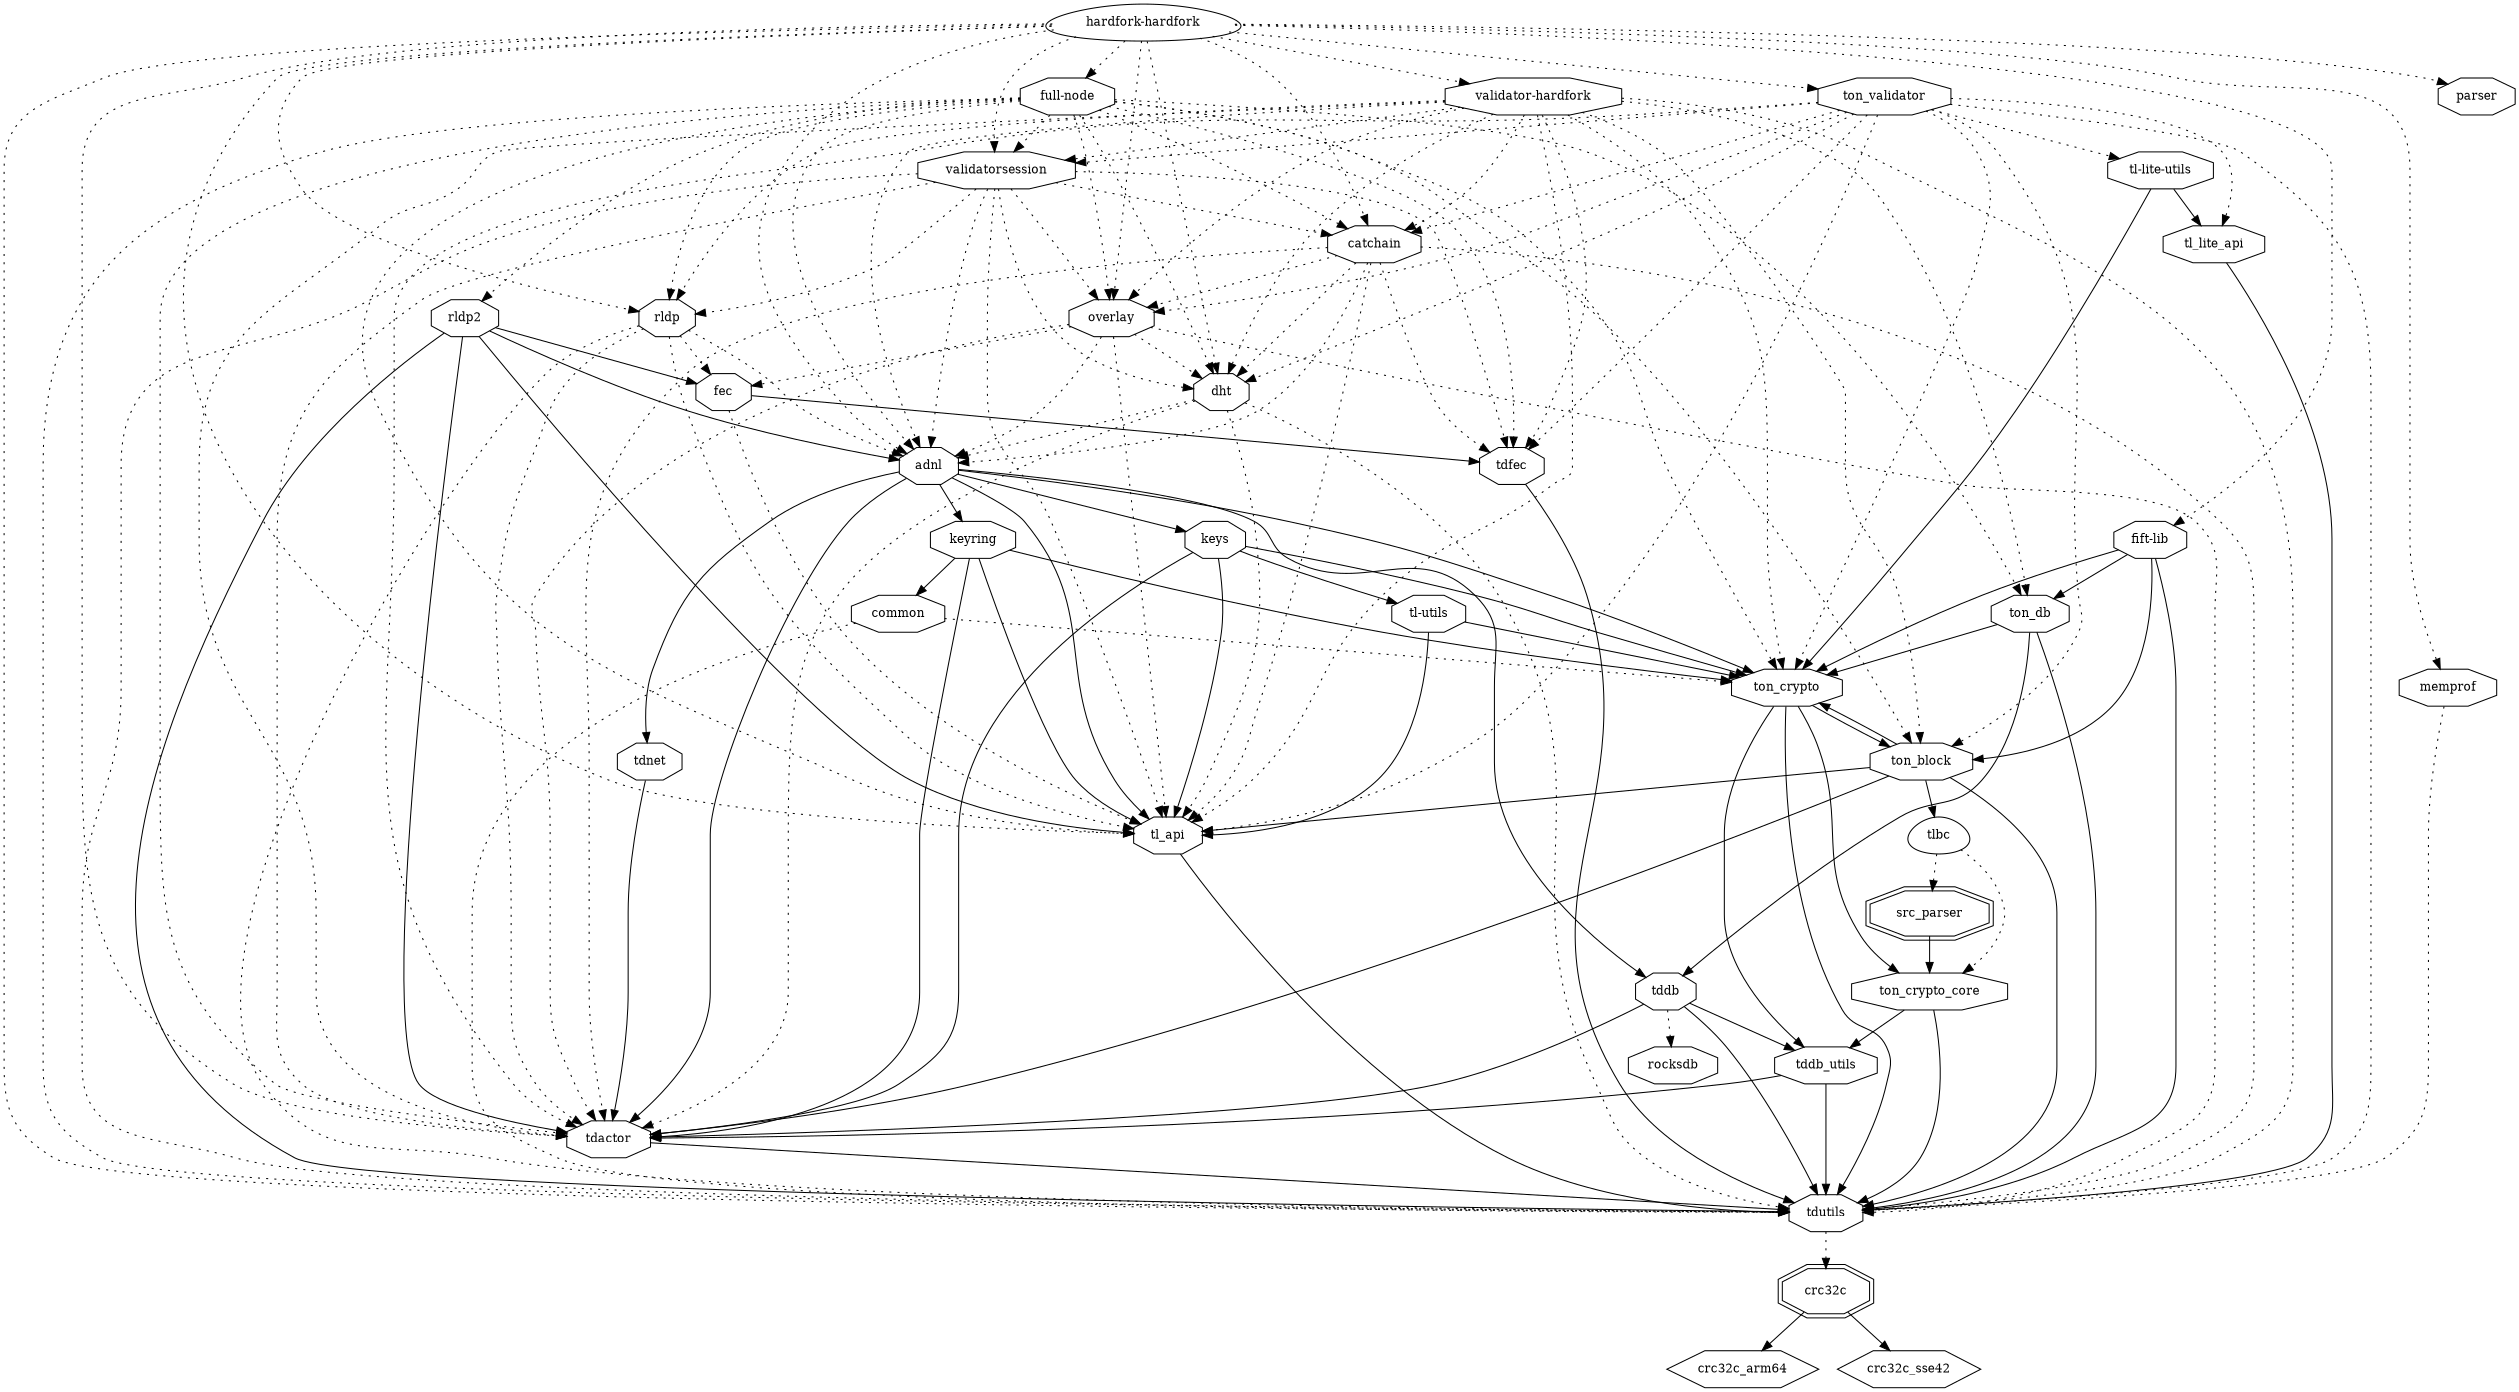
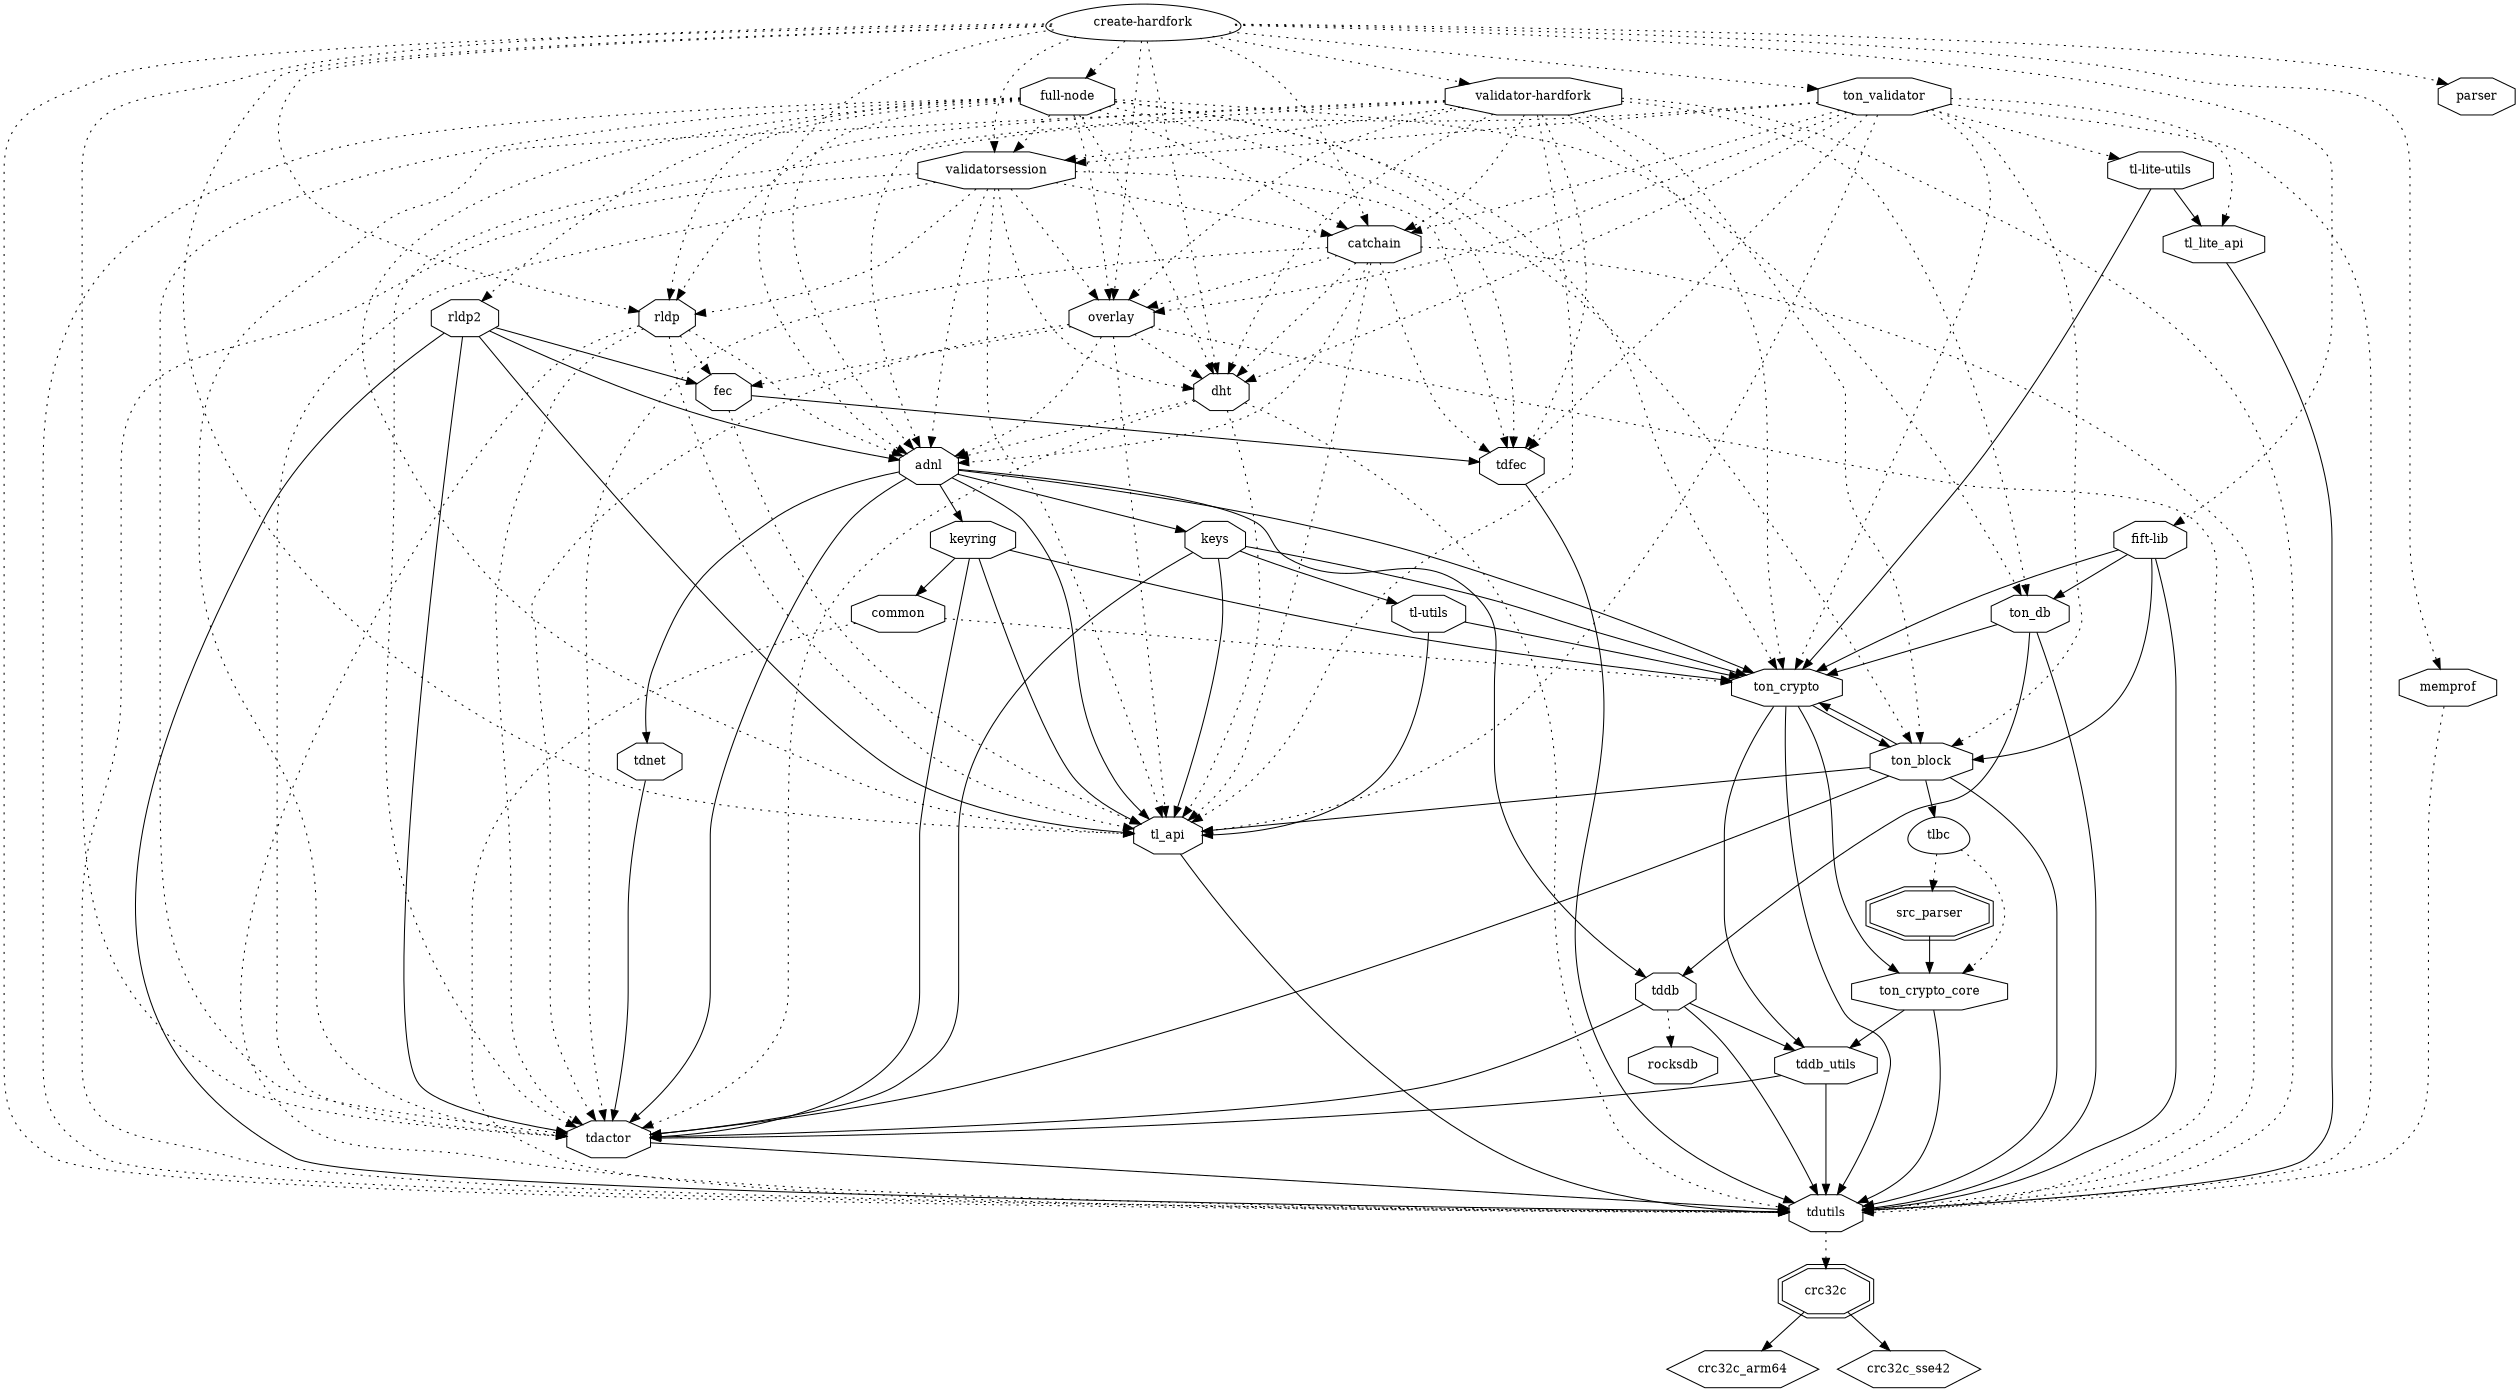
(1143, 23) -> (1143, 23)
